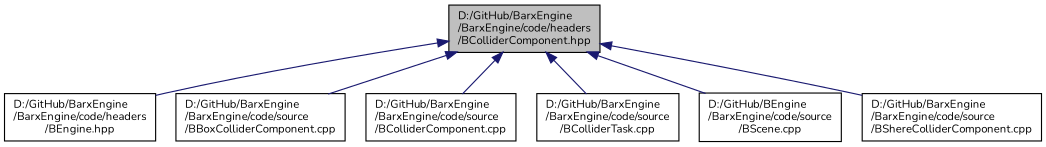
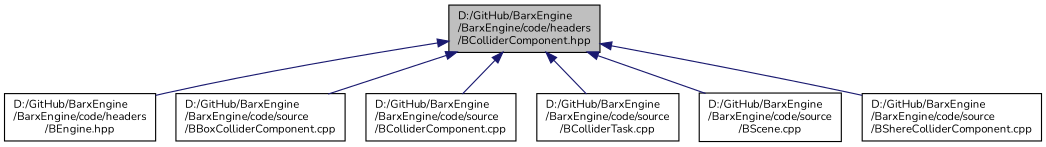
(770, 117) -> (770, 117)
